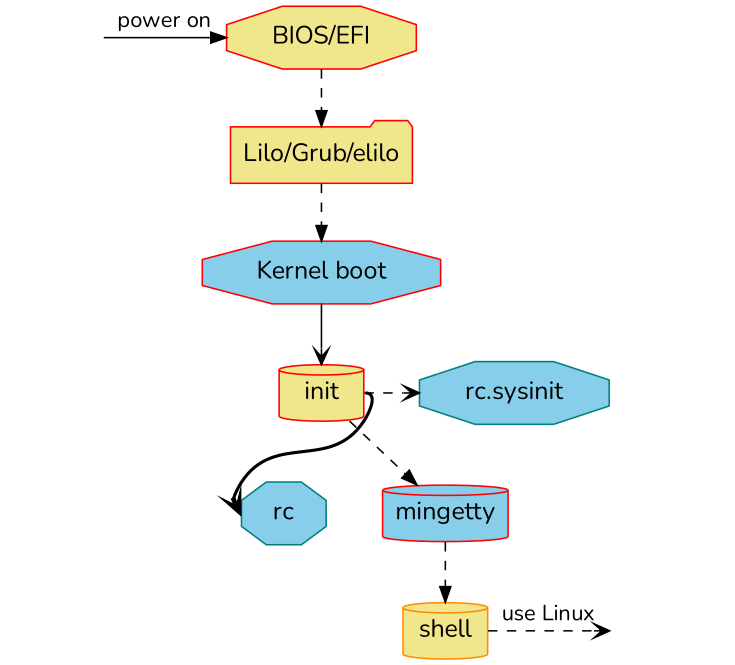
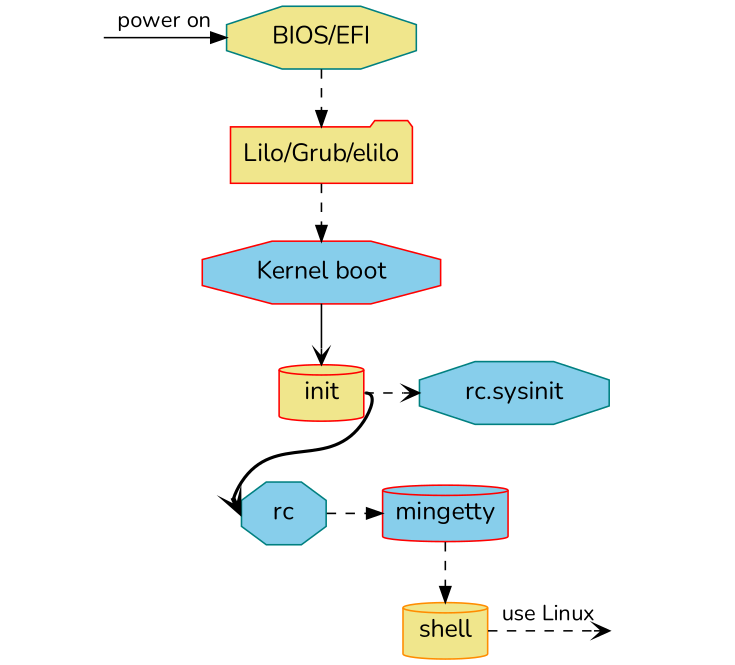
(321, 38) -> (321, 38)
(377, 448) -> (346, 513)
